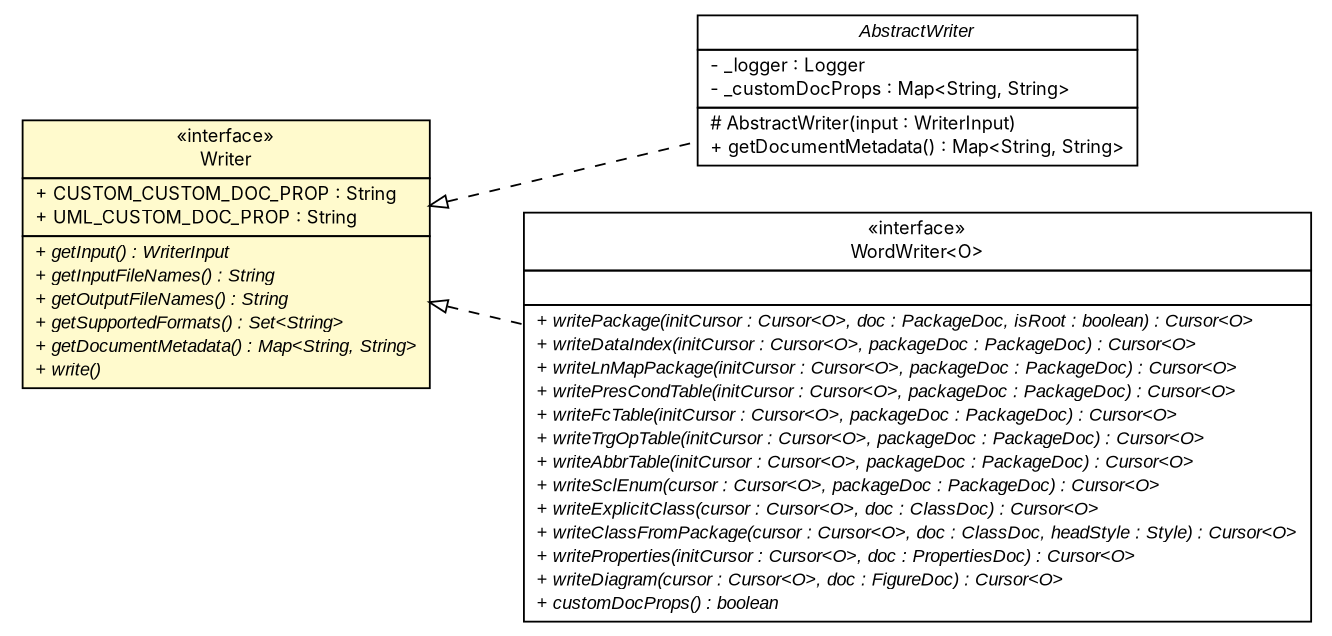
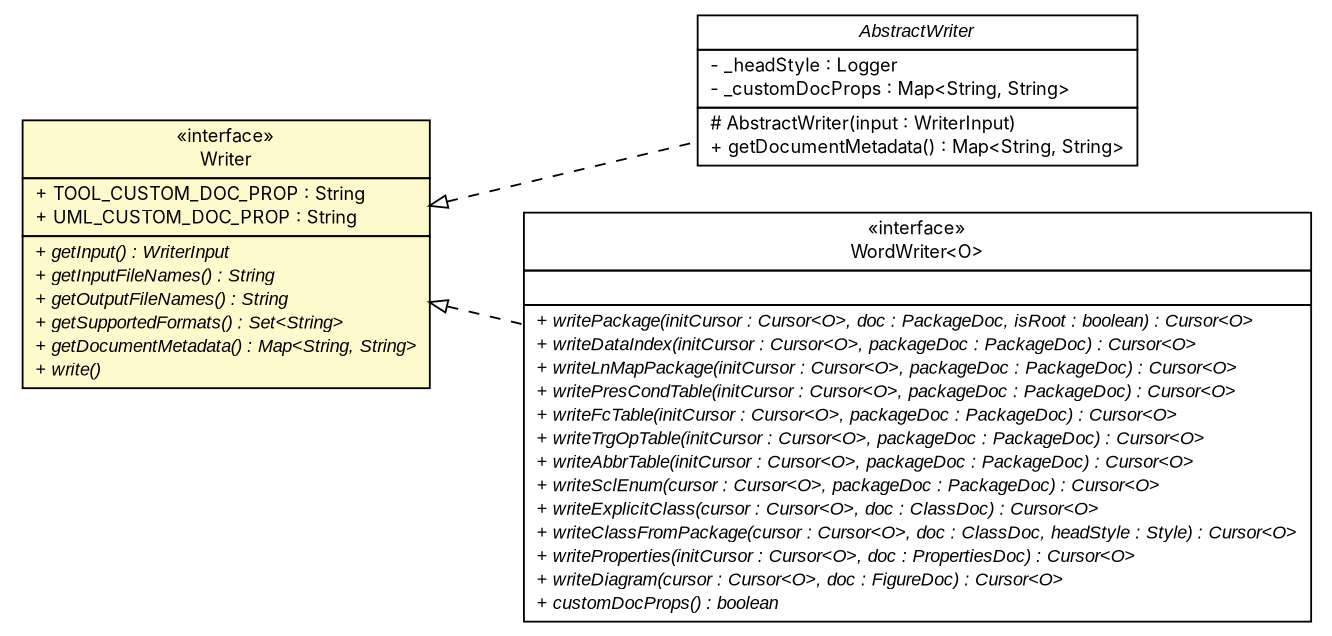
(788, 66) -> (804, 66)
(216, 195) -> (201, 195)
